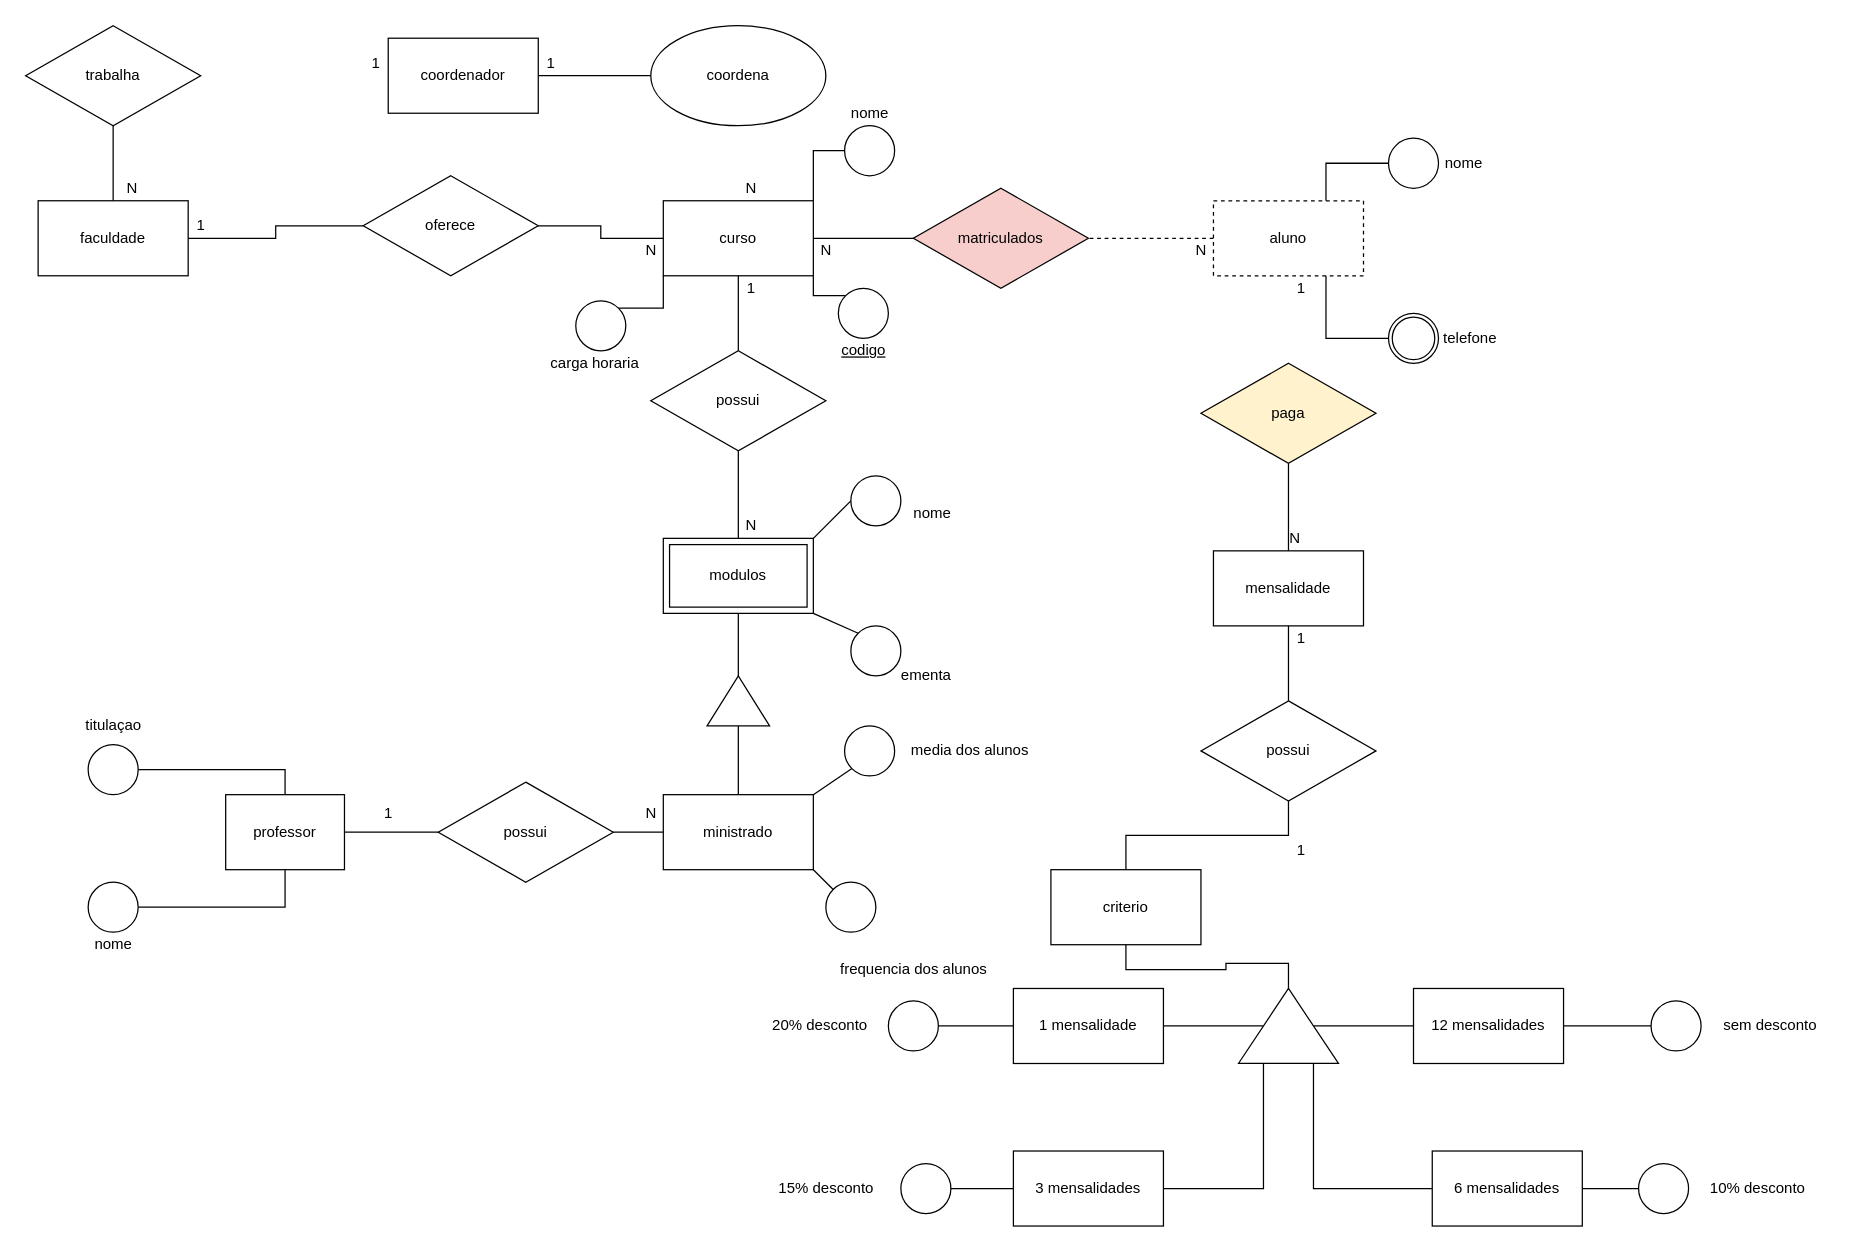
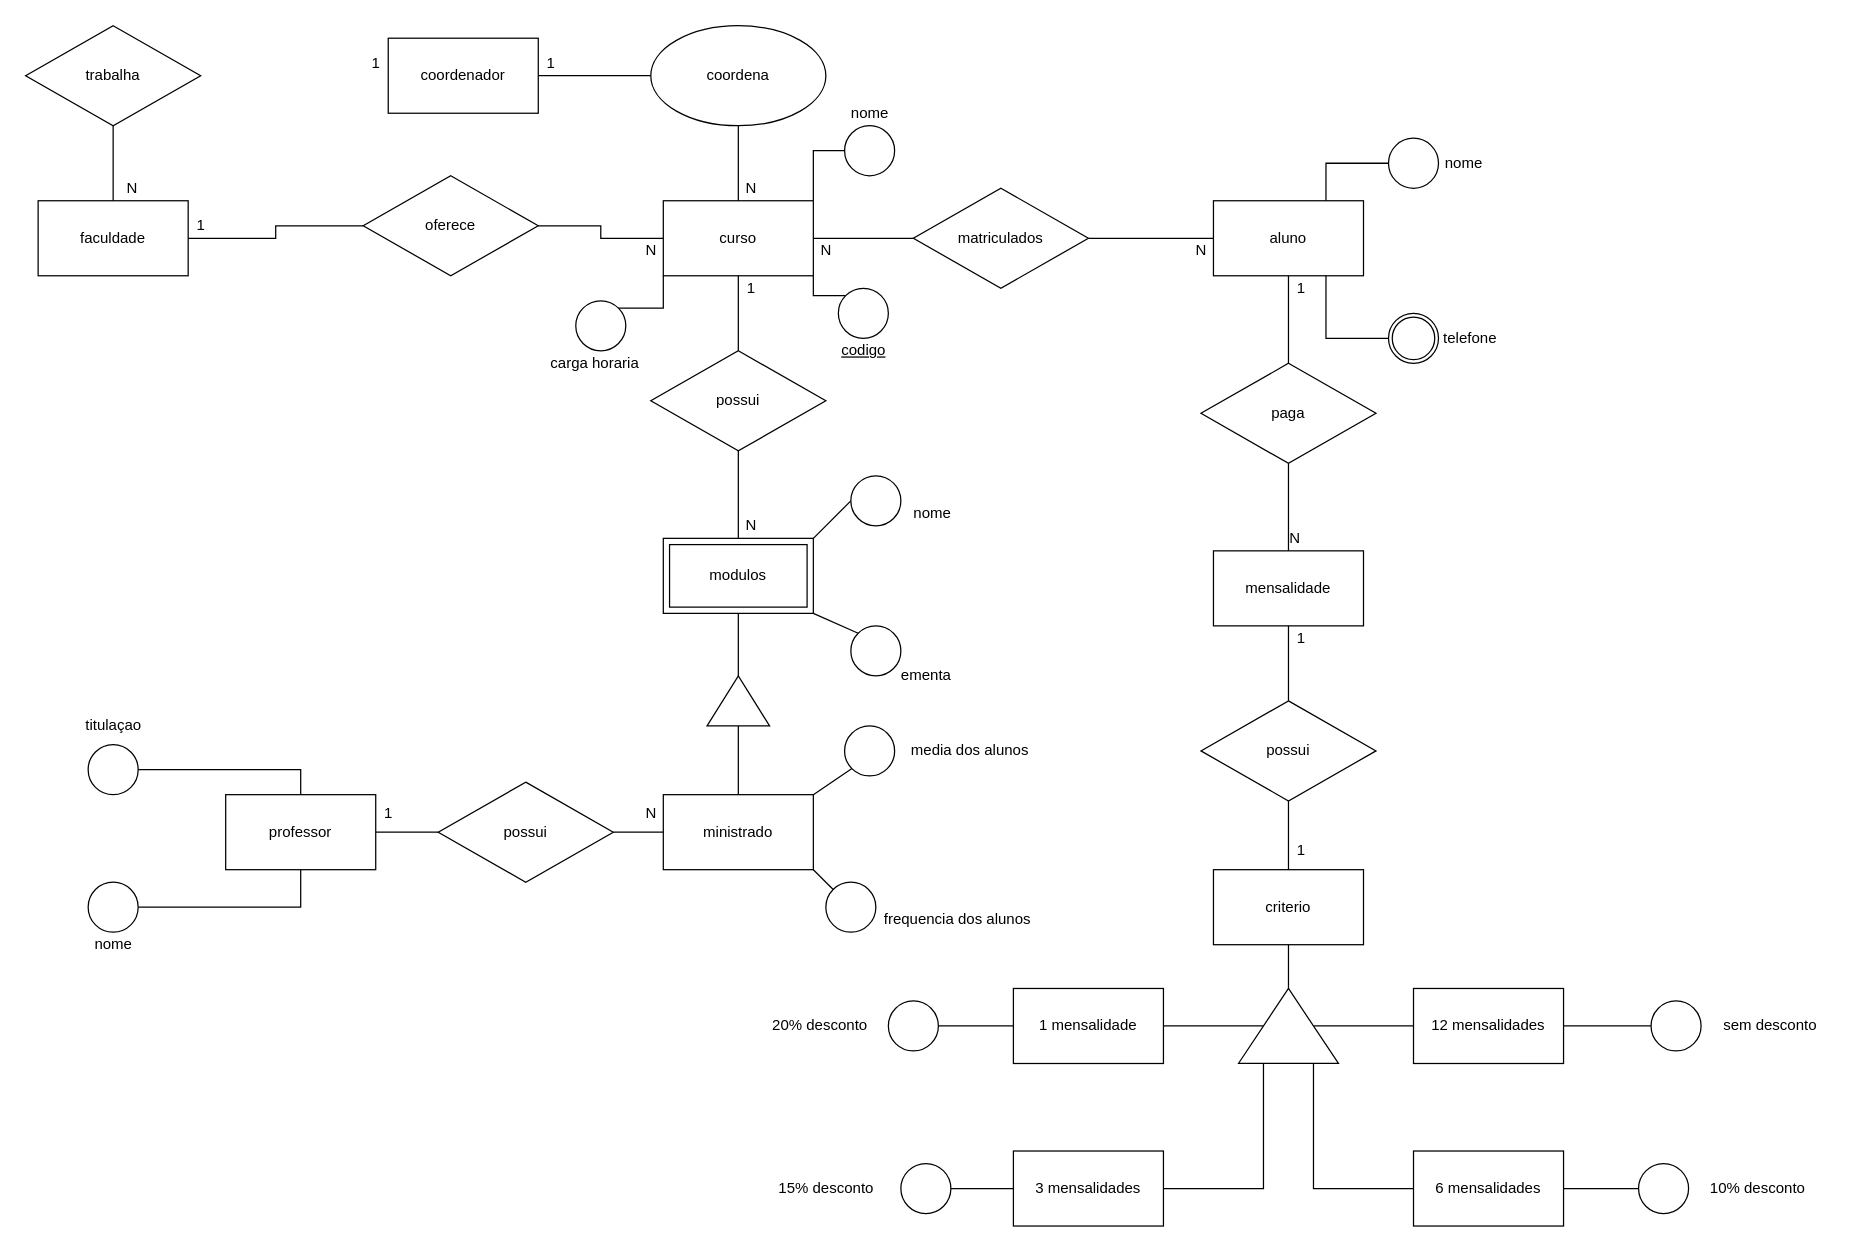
none -> (738, 163)
(1001, 238) -> (1001, 238)
(1151, 238) -> (1151, 238)
(1288, 238) -> (1288, 238)
none -> (1288, 319)
(1288, 413) -> (1288, 413)
(285, 832) -> (301, 832)
(1126, 907) -> (1288, 907)
(913, 969) -> (957, 919)
(1507, 1188) -> (1488, 1188)
